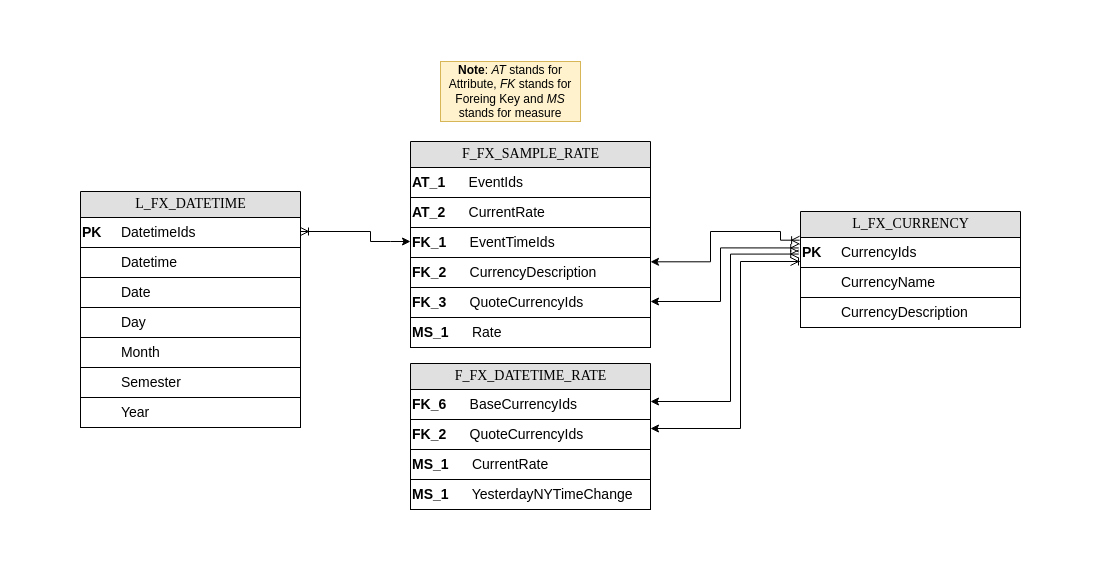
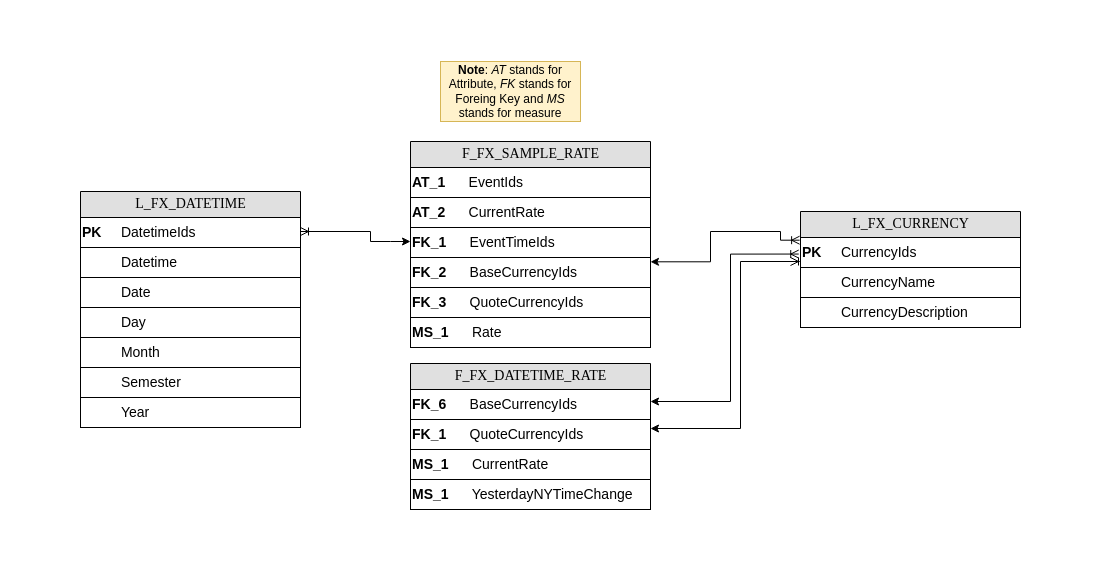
(721, 267) -> none
(502, 273) -> (492, 273)
(497, 435) -> (497, 435)
